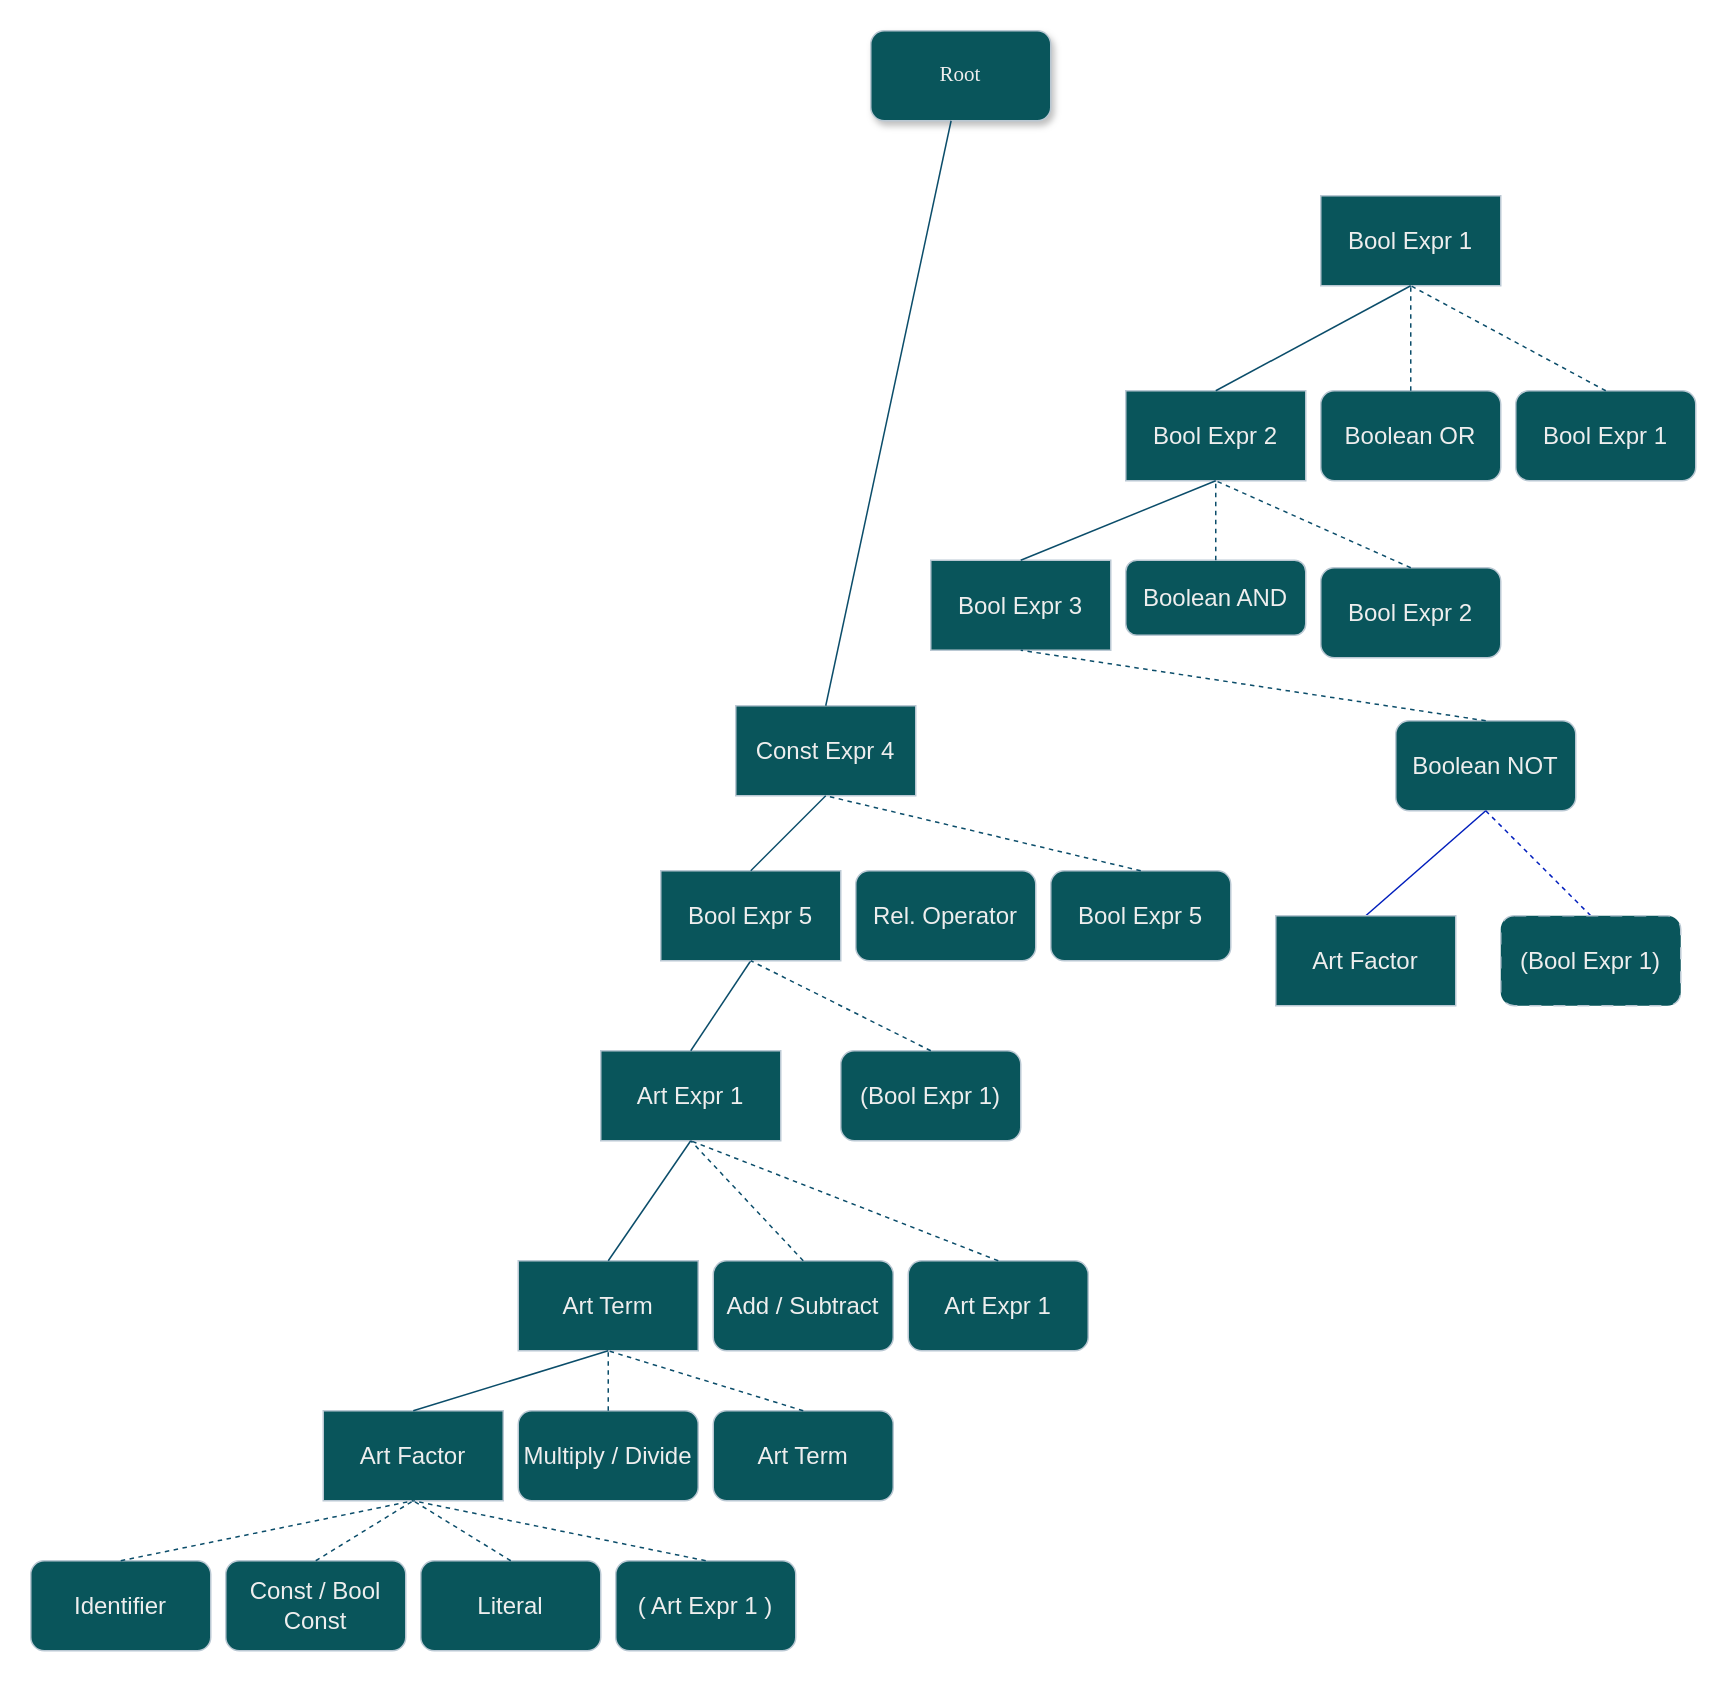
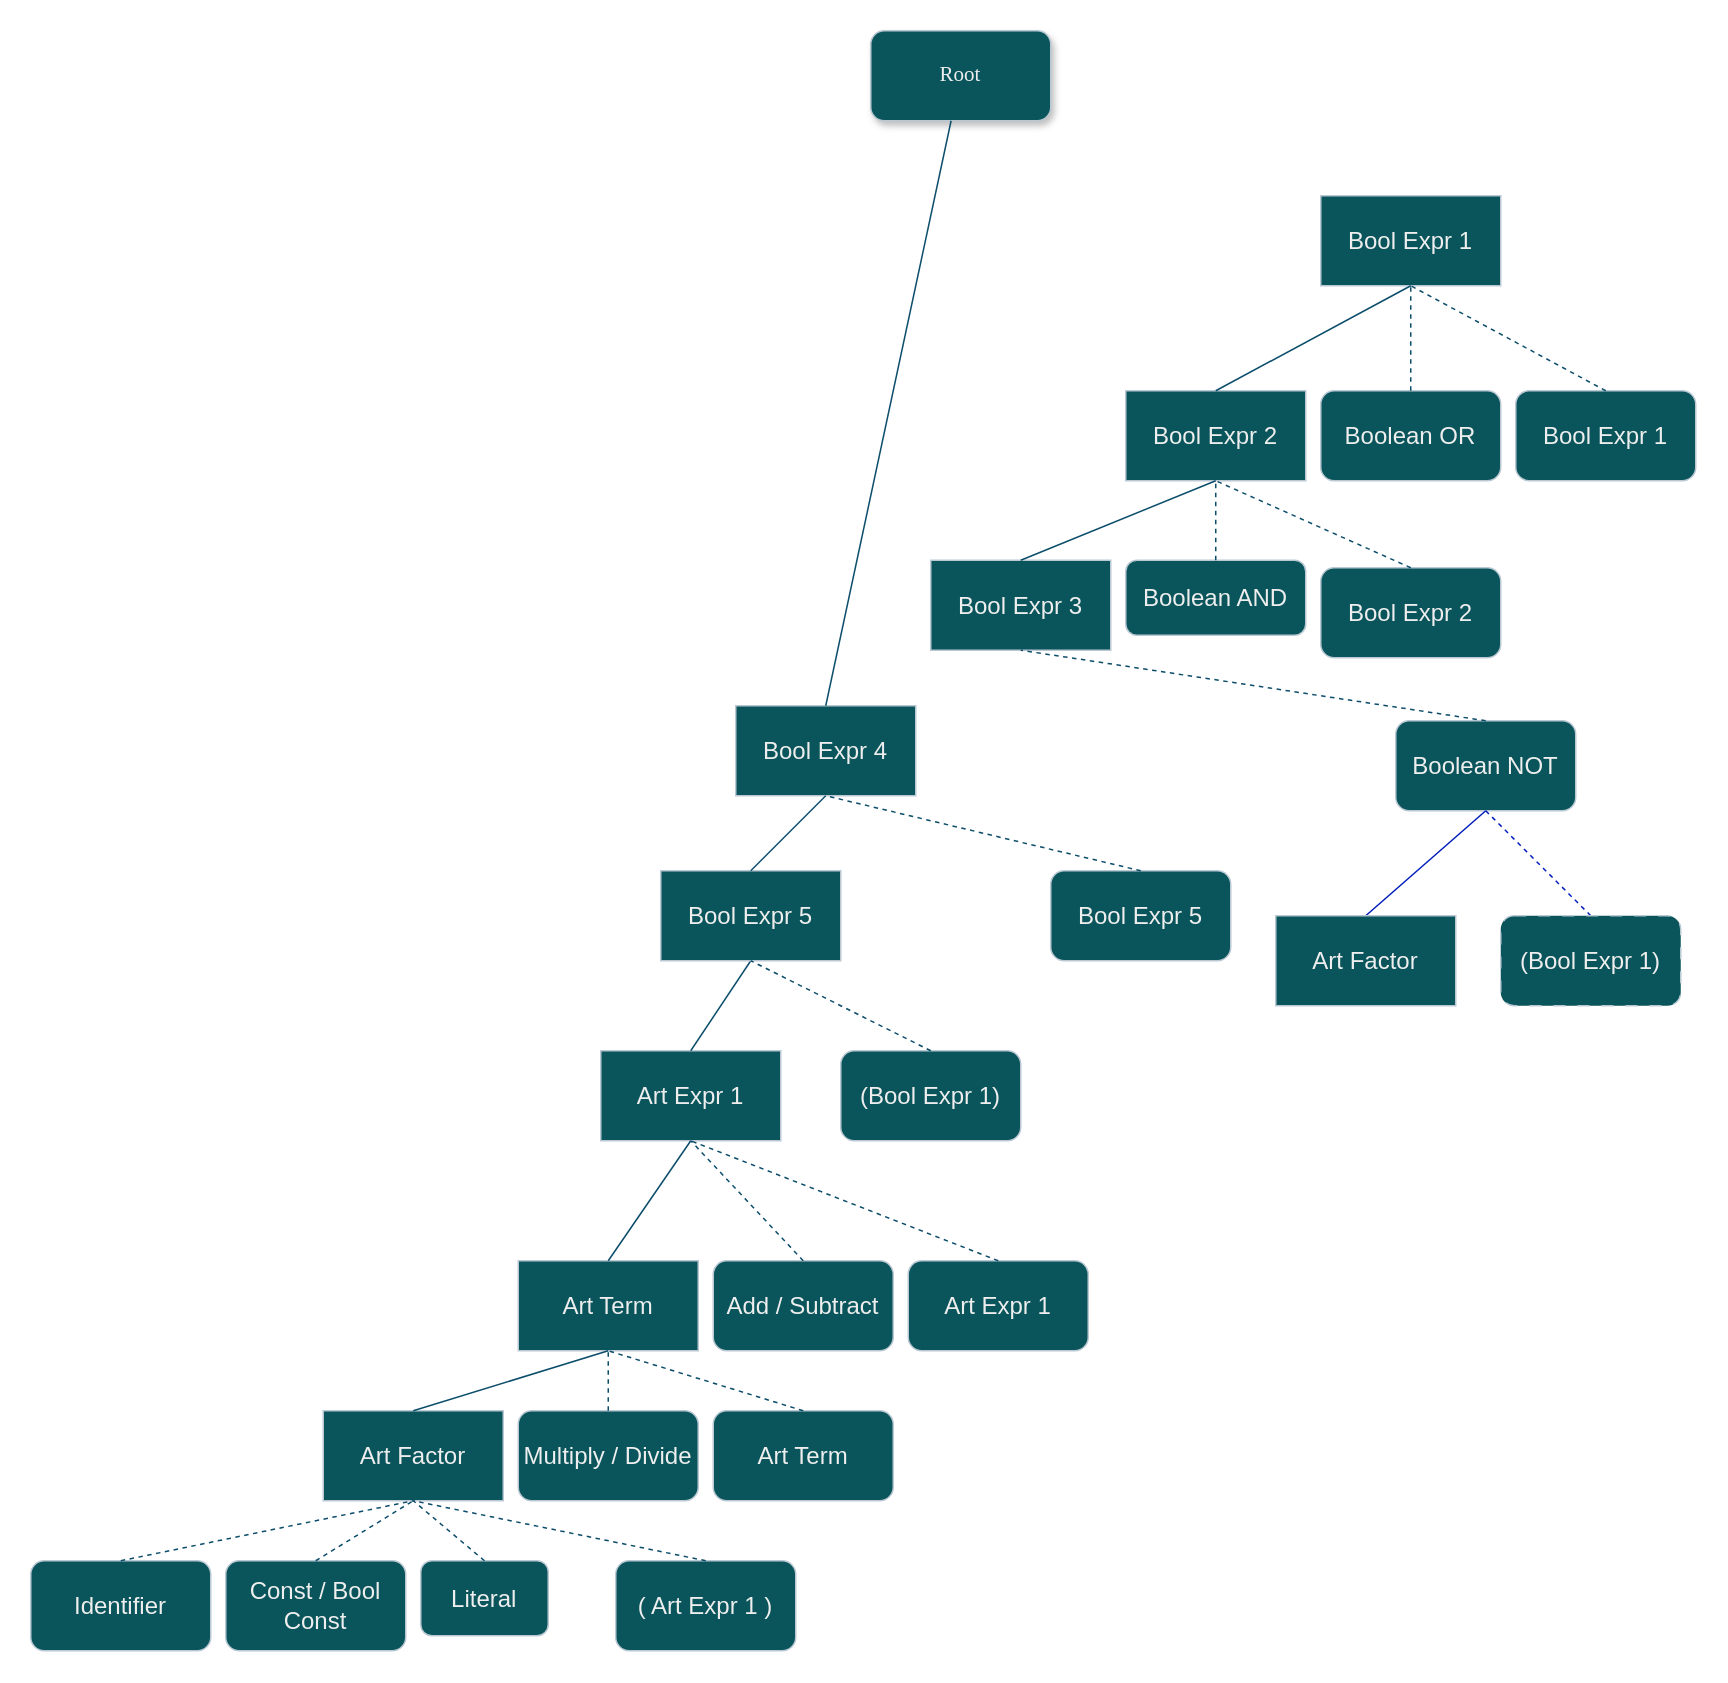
(826, 751) -> (826, 751)
(946, 916) -> none
(511, 1606) -> (485, 1598)
